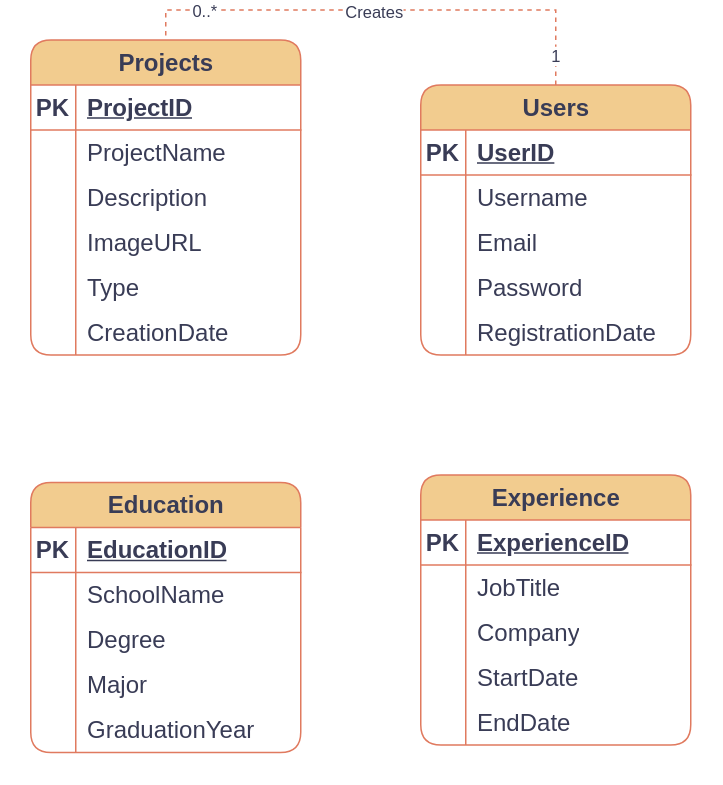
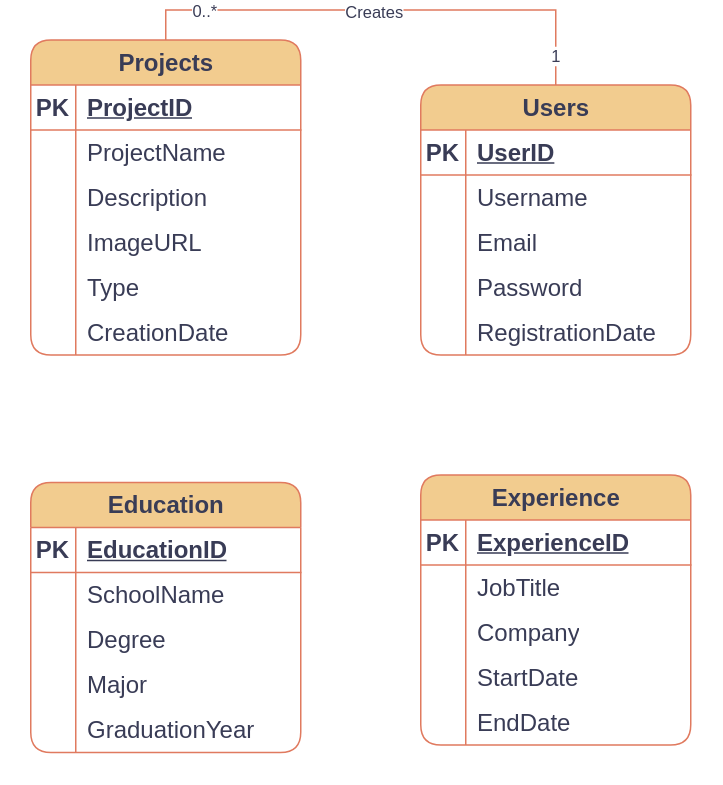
(498, 10) -> (498, 10)
